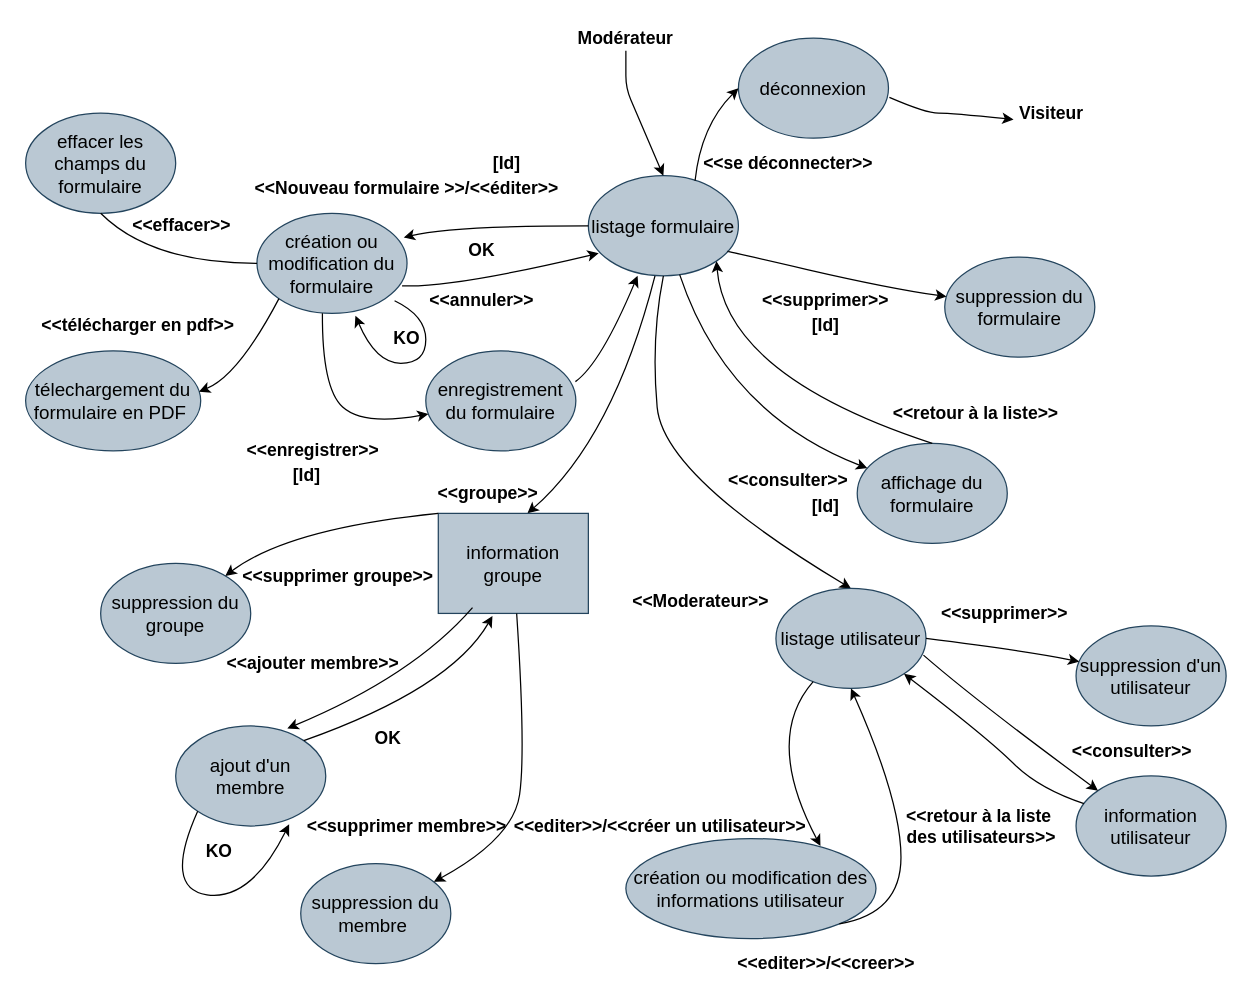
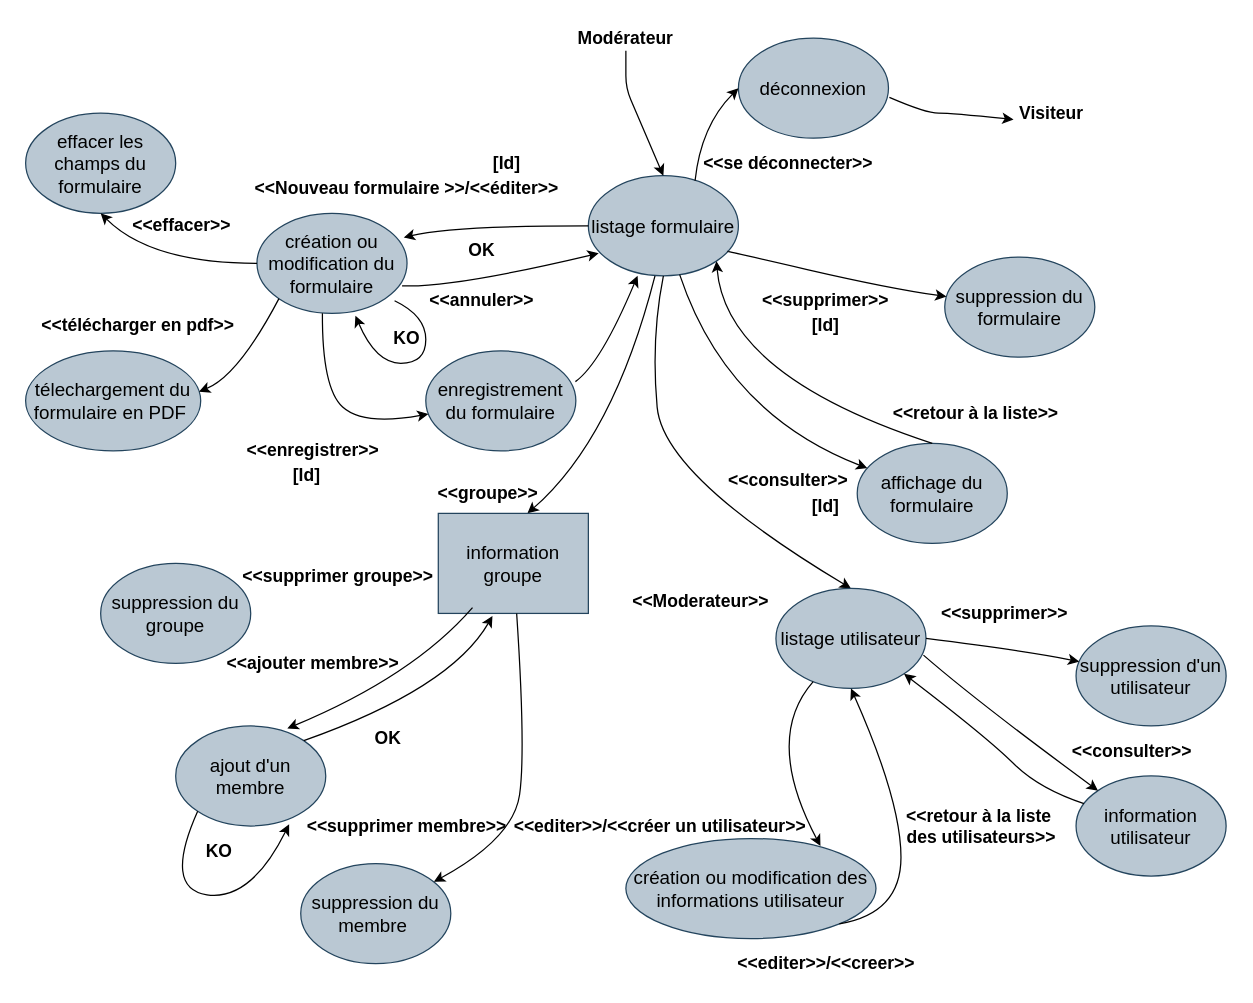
(151, 245) -> (154, 248)
(331, 530) -> none
